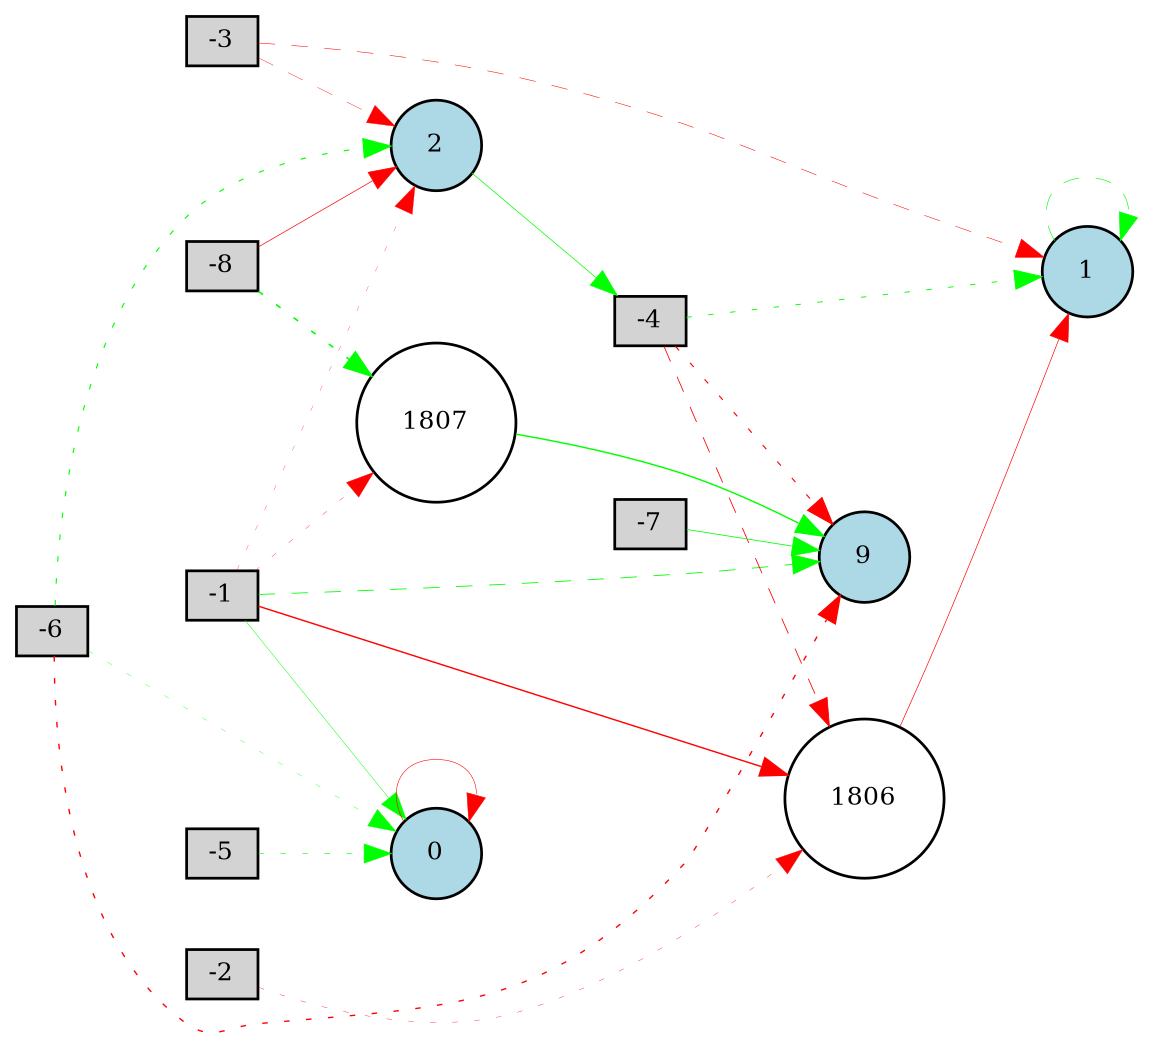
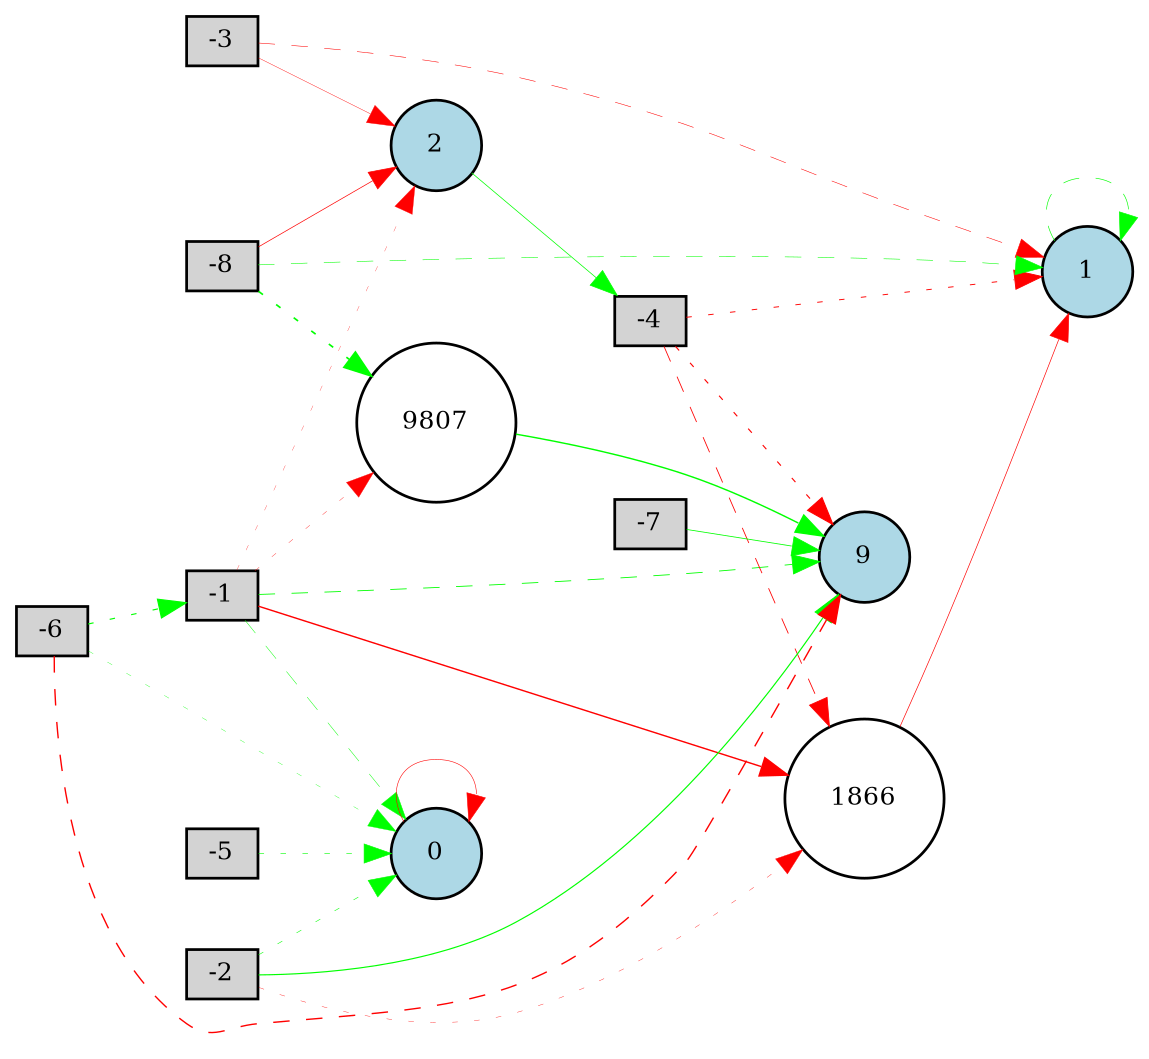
(314, 86) -> (314, 86)
none -> (637, 256)
(850, 299) -> (850, 299)
(122, 309) -> (124, 616)
(436, 423) -> (436, 423)
(317, 709) -> (317, 709)
(864, 799) -> (864, 799)
none -> (587, 875)
none -> (316, 922)
(456, 1001) -> (456, 1001)
